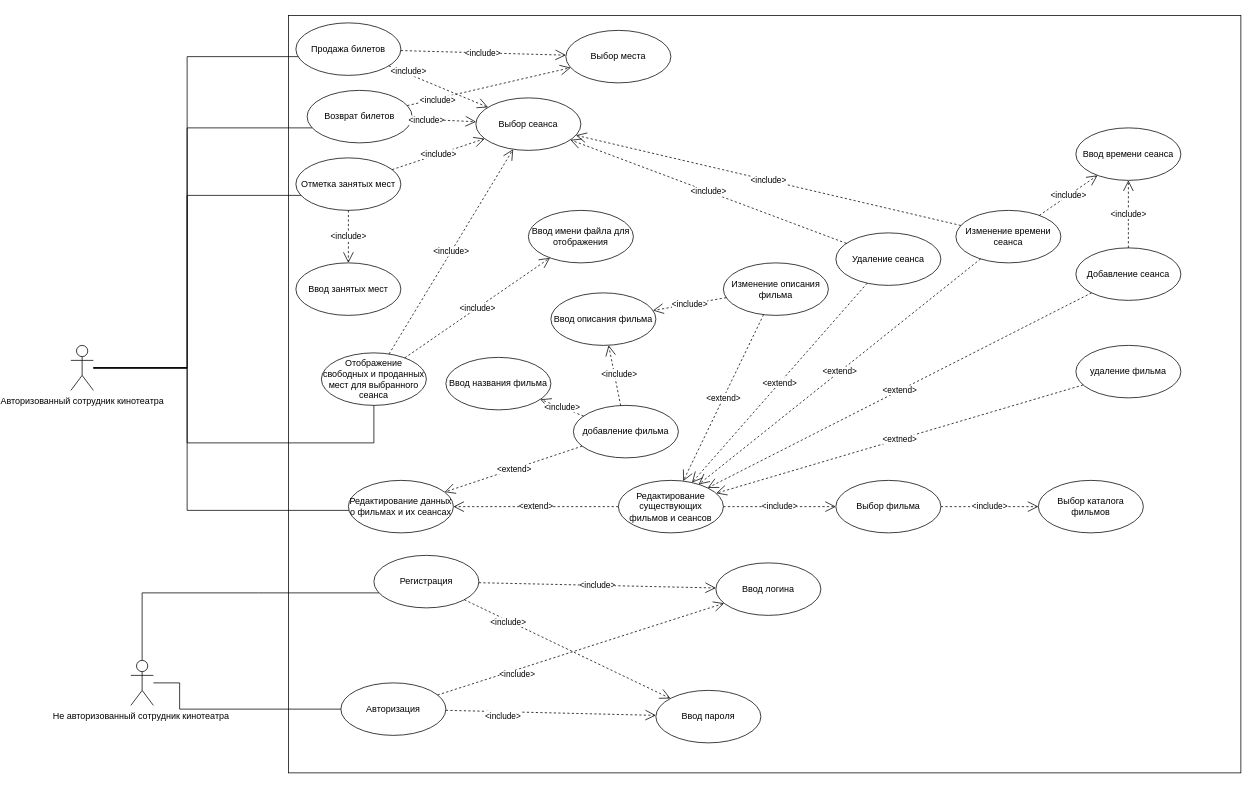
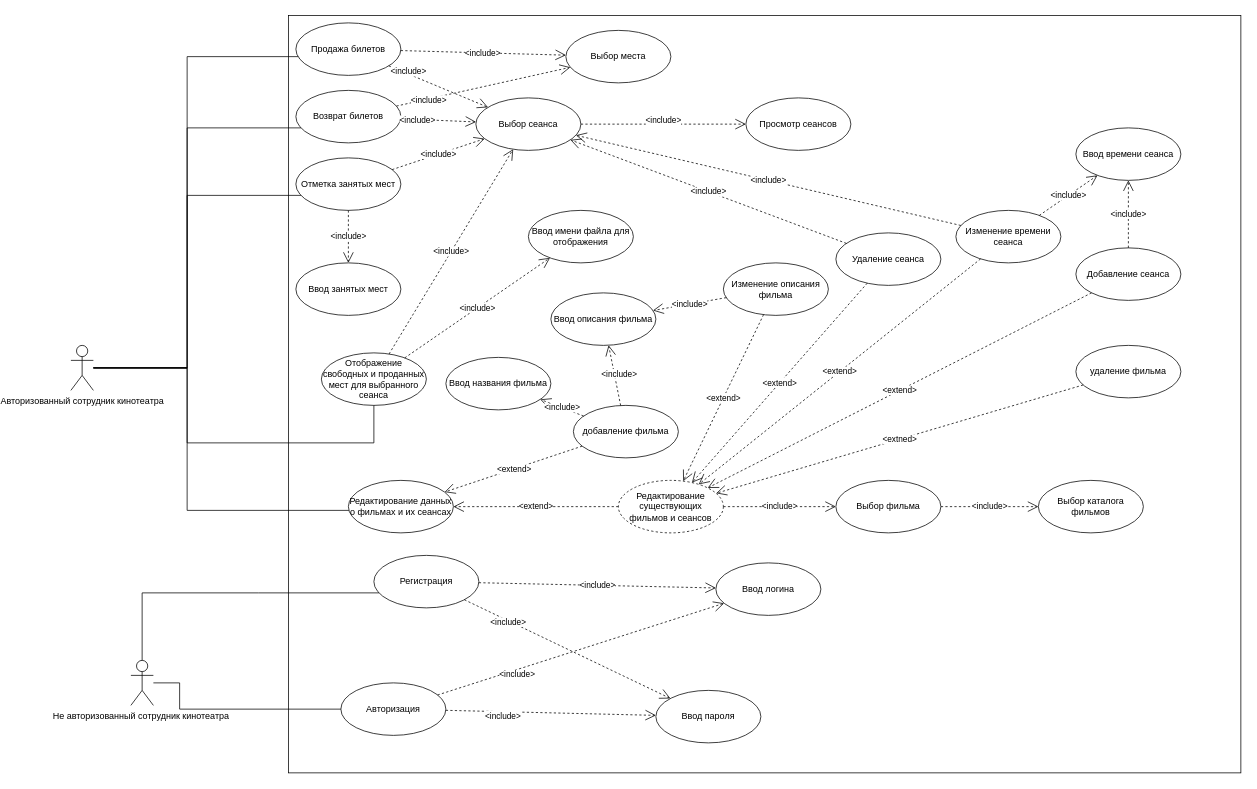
(360, 117) -> (348, 117)
none -> (662, 124)
none -> (798, 124)
(671, 507) -> (671, 507)
